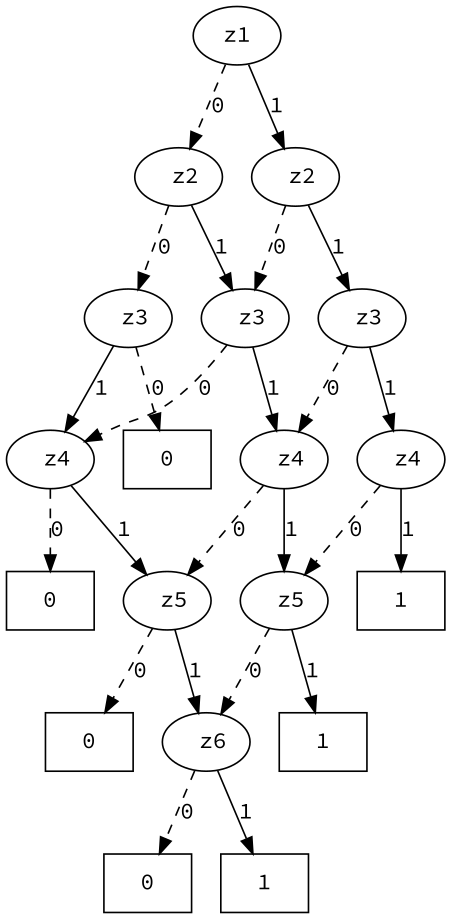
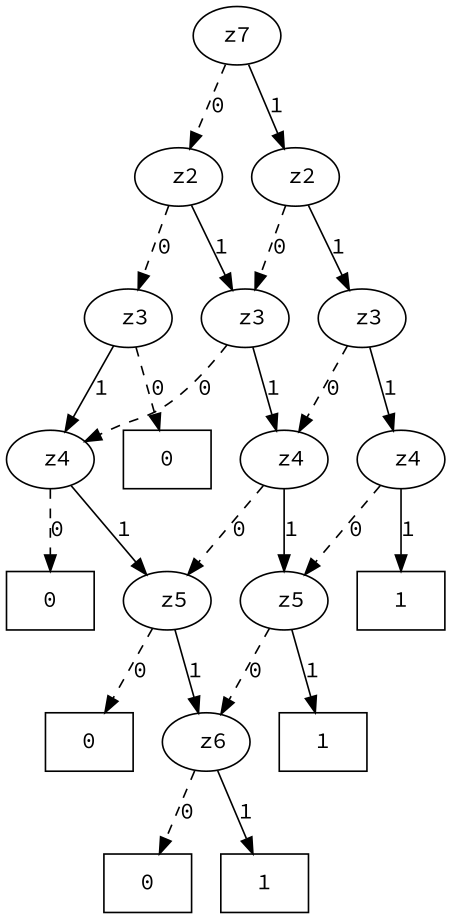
(237, 36) -> (237, 36)
